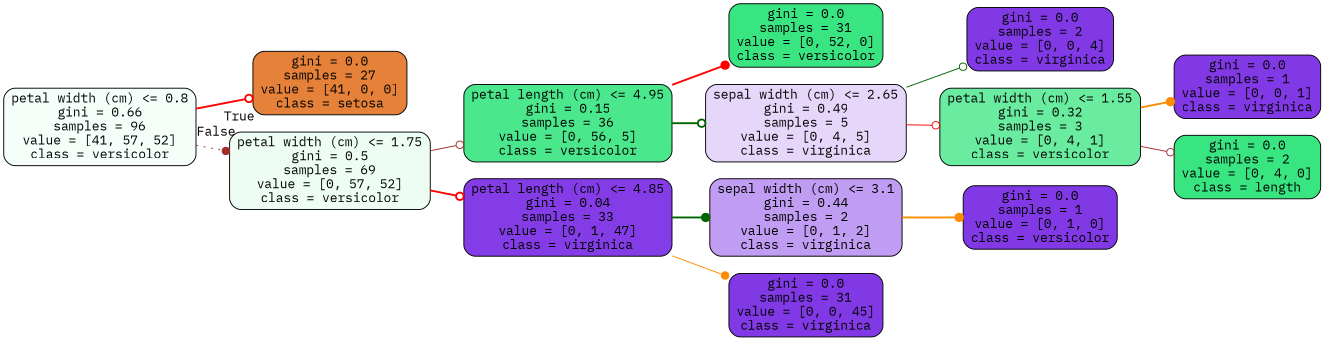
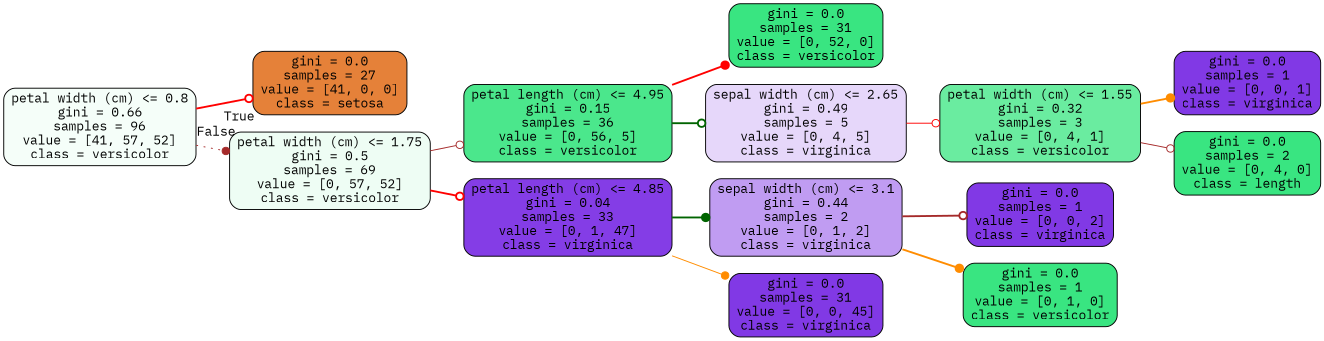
(1040, 39) -> none
none -> (1040, 215)
(1040, 217) -> (1040, 295)
